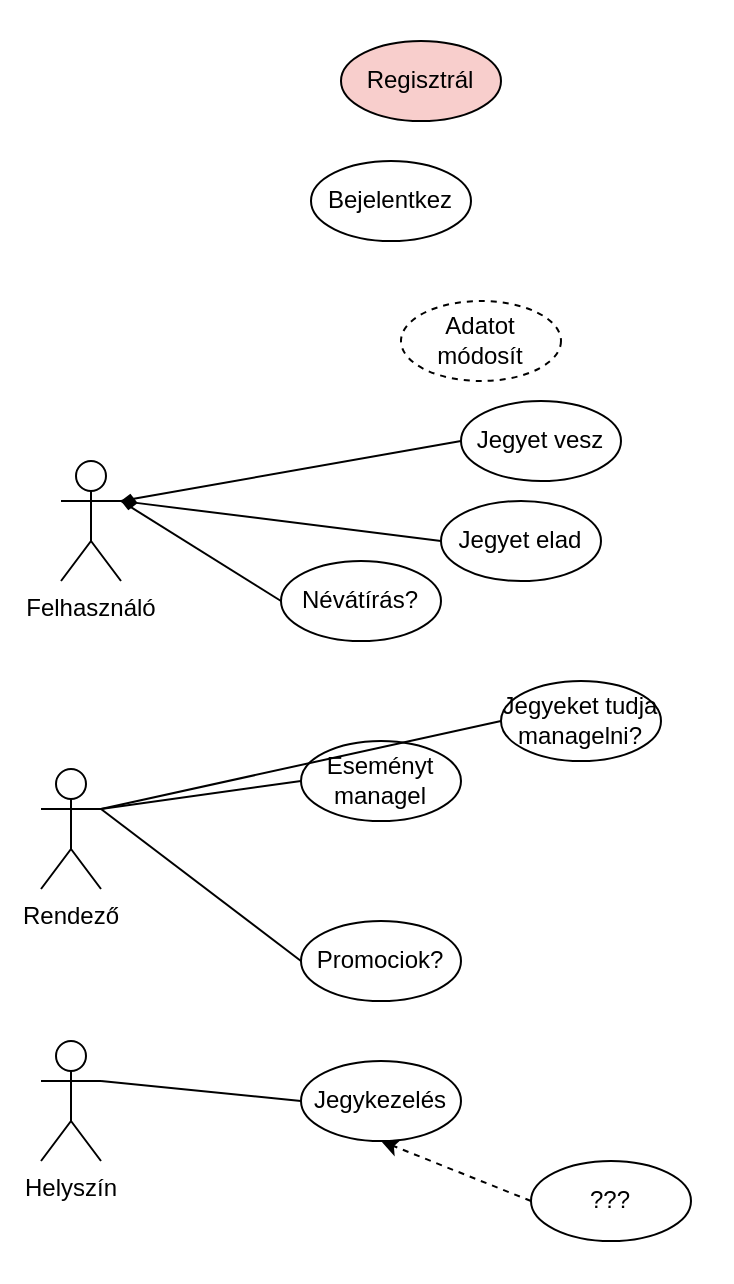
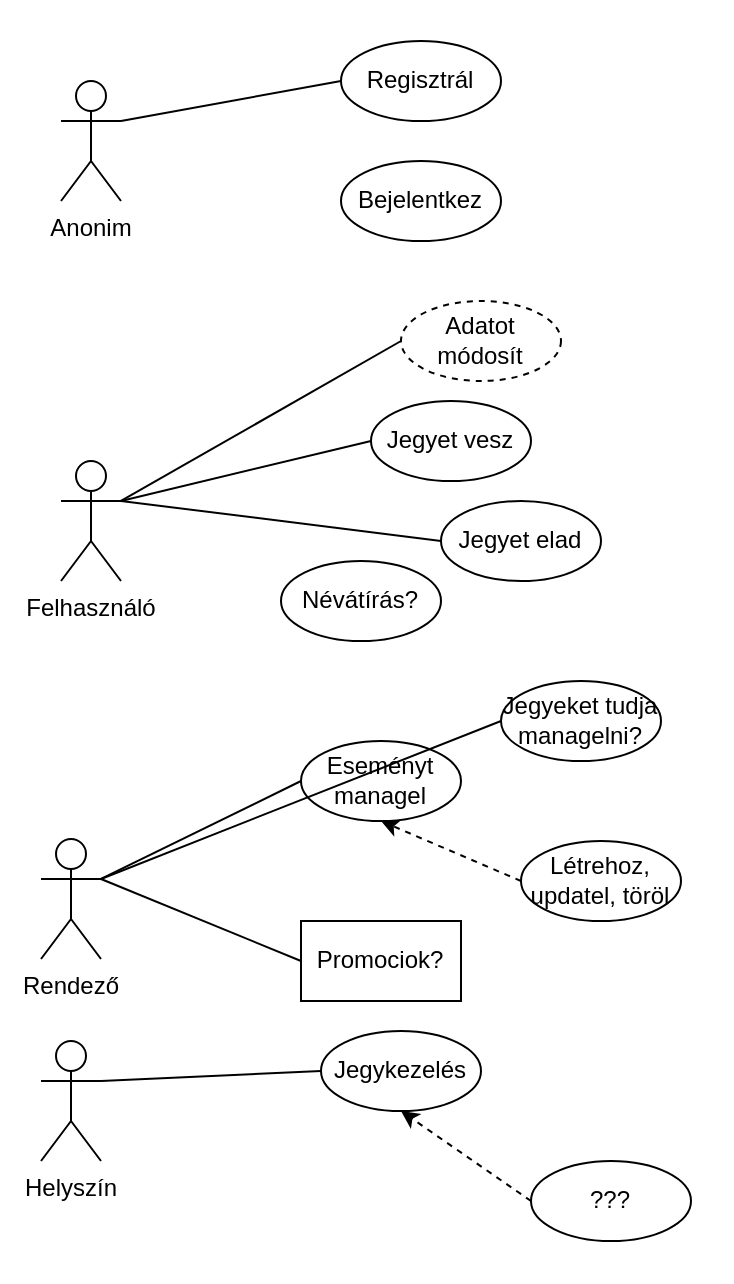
(421, 81) -> (421, 81)
none -> (232, 101)
none -> (91, 141)
(391, 201) -> (421, 201)
none -> (267, 418)
(541, 441) -> (451, 441)
(137, 503) -> (134, 503)
(203, 552) -> none
(71, 829) -> (71, 899)
none -> (458, 854)
none -> (601, 881)
(381, 961) -> (381, 961)
(381, 1101) -> (401, 1071)
